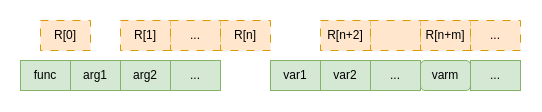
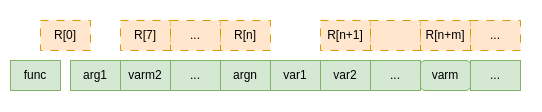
(146, 36) -> (146, 36)
(346, 36) -> (346, 36)
(46, 76) -> (36, 76)
(146, 76) -> (146, 76)
none -> (246, 76)
